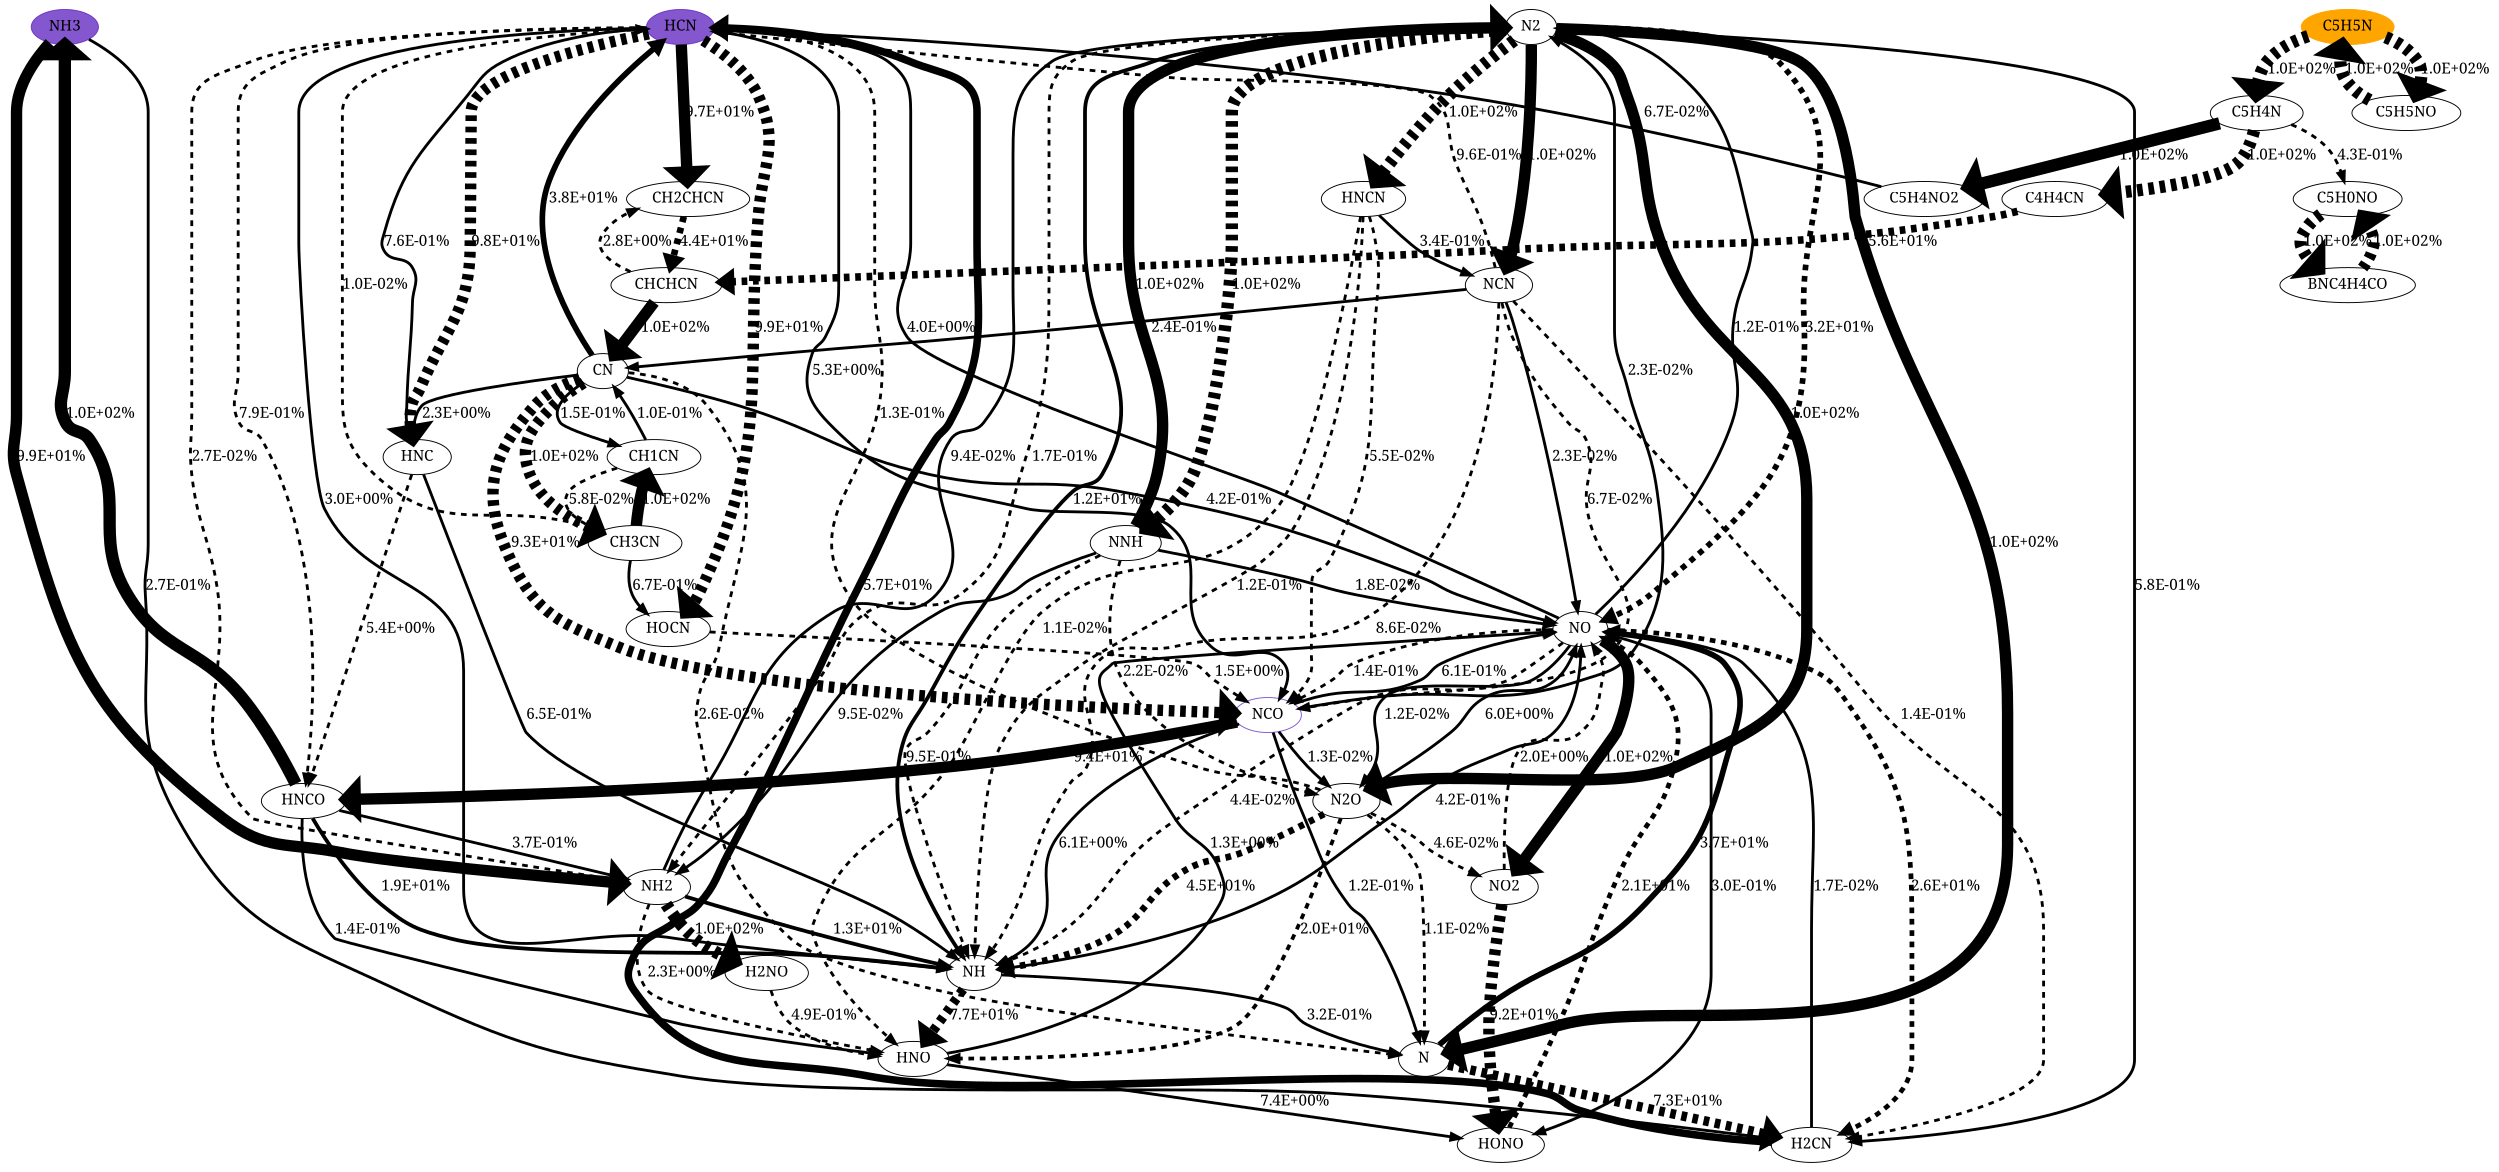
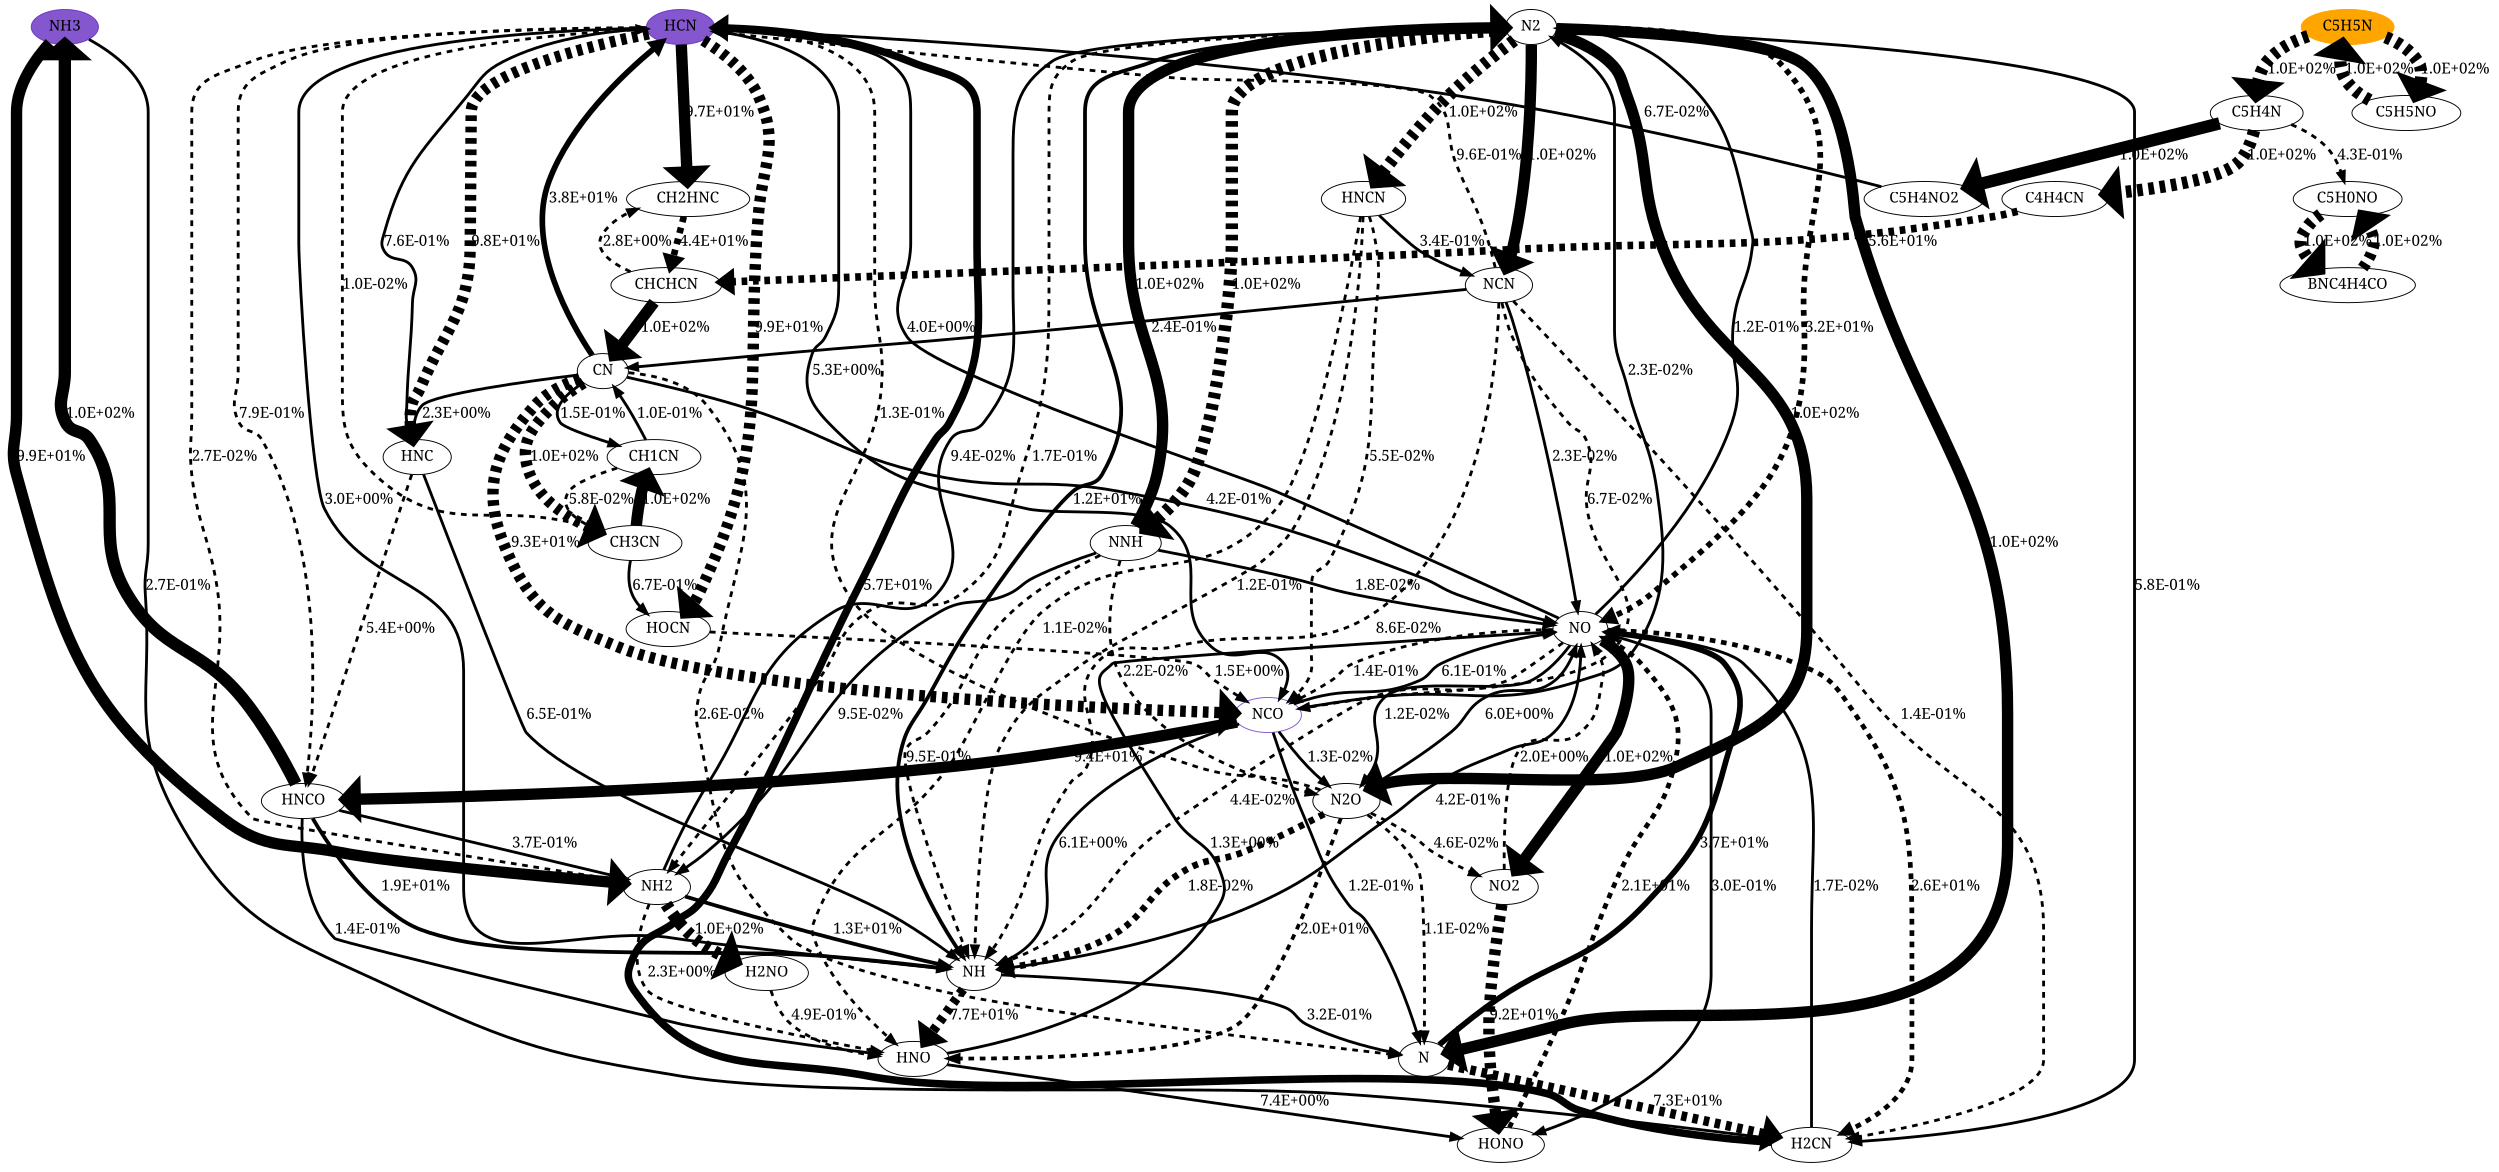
(688, 199) -> (688, 199)
(1221, 887) -> (1221, 887)
